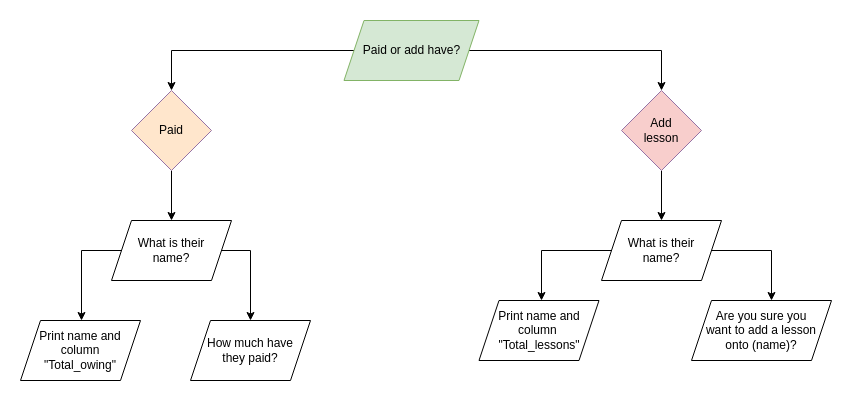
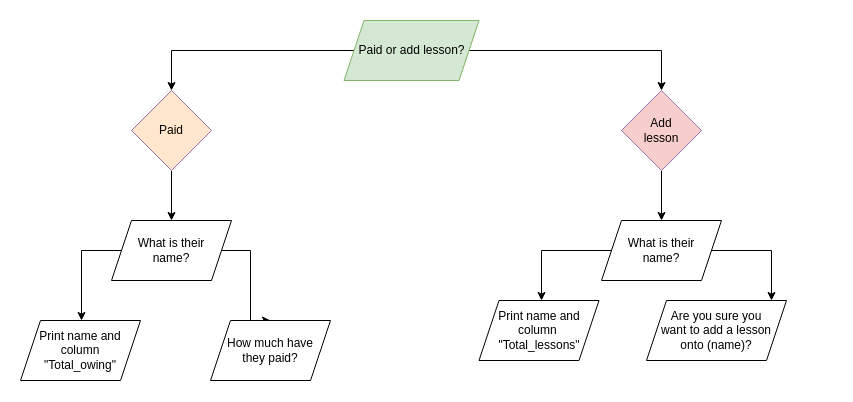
(412, 51) -> (412, 51)
(762, 331) -> (717, 331)
(251, 351) -> (271, 351)
